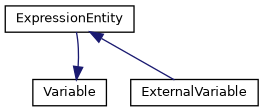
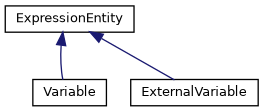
(78, 49) -> (61, 63)
